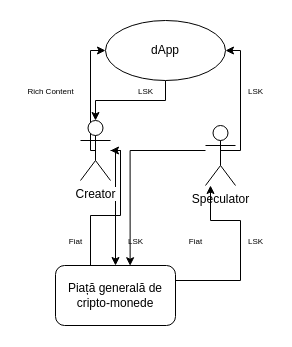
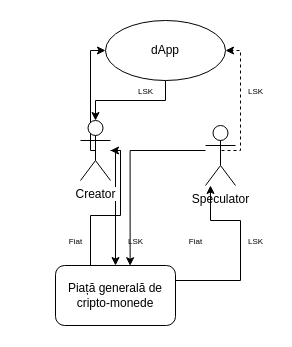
(51, 91) -> none
(241, 107) -> (241, 107)
